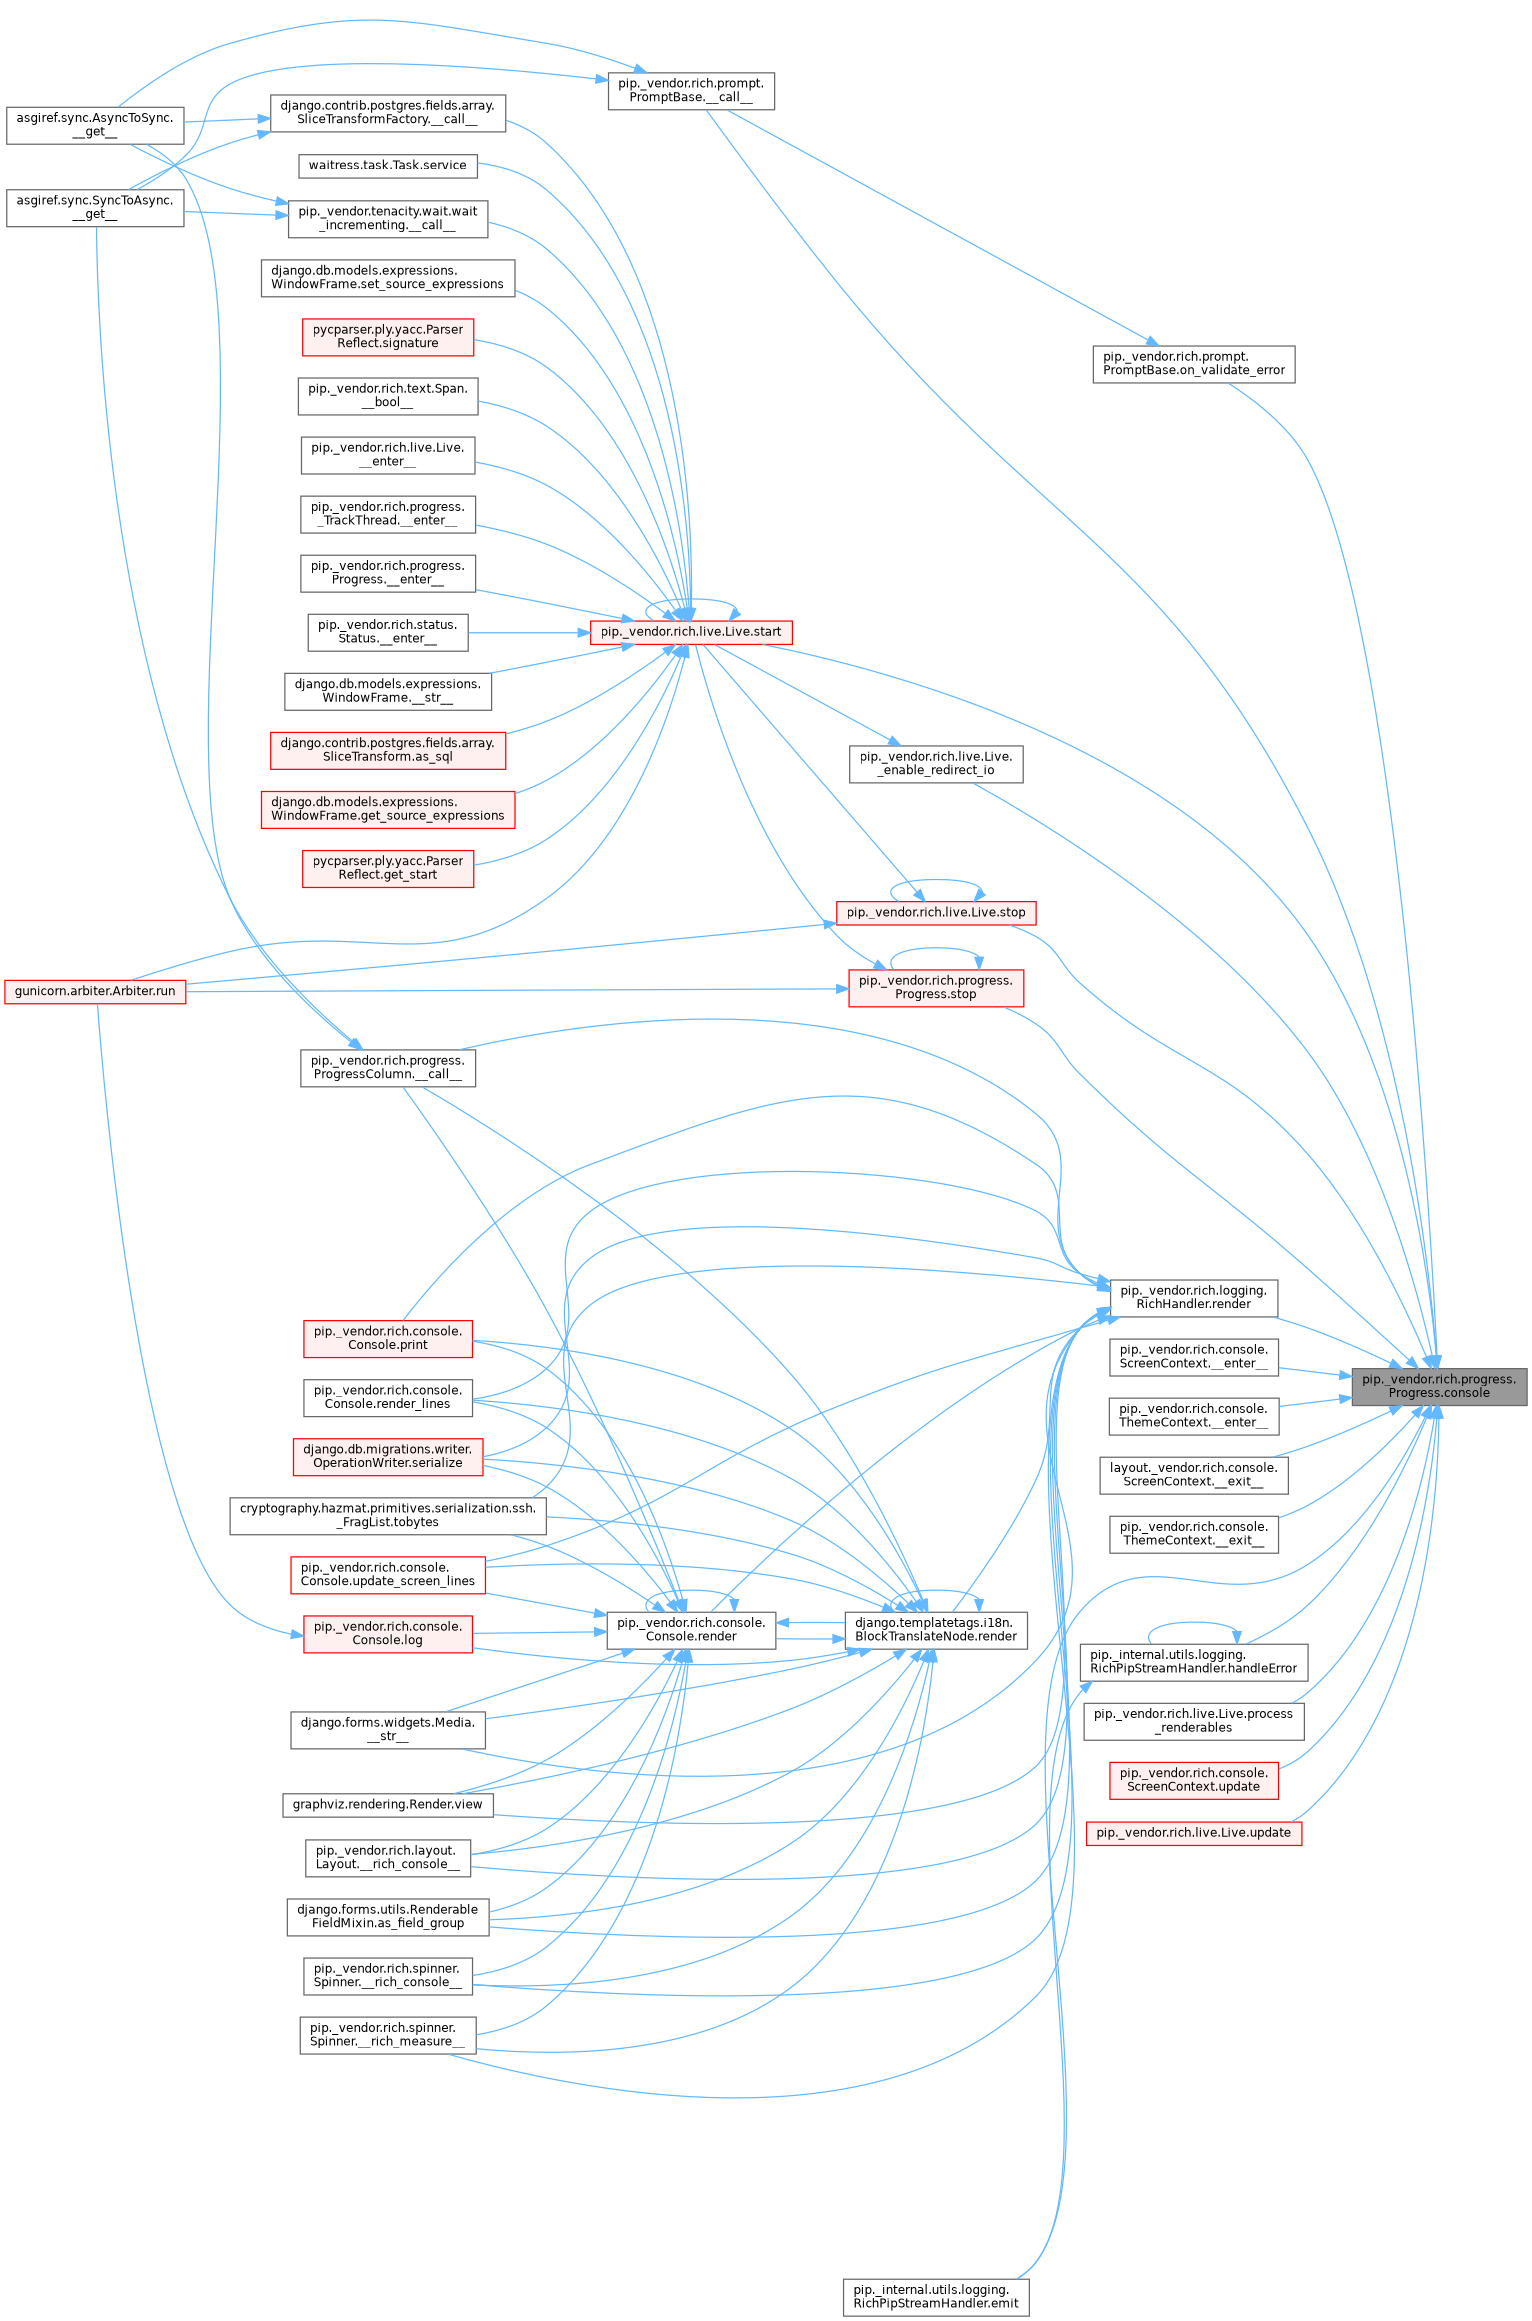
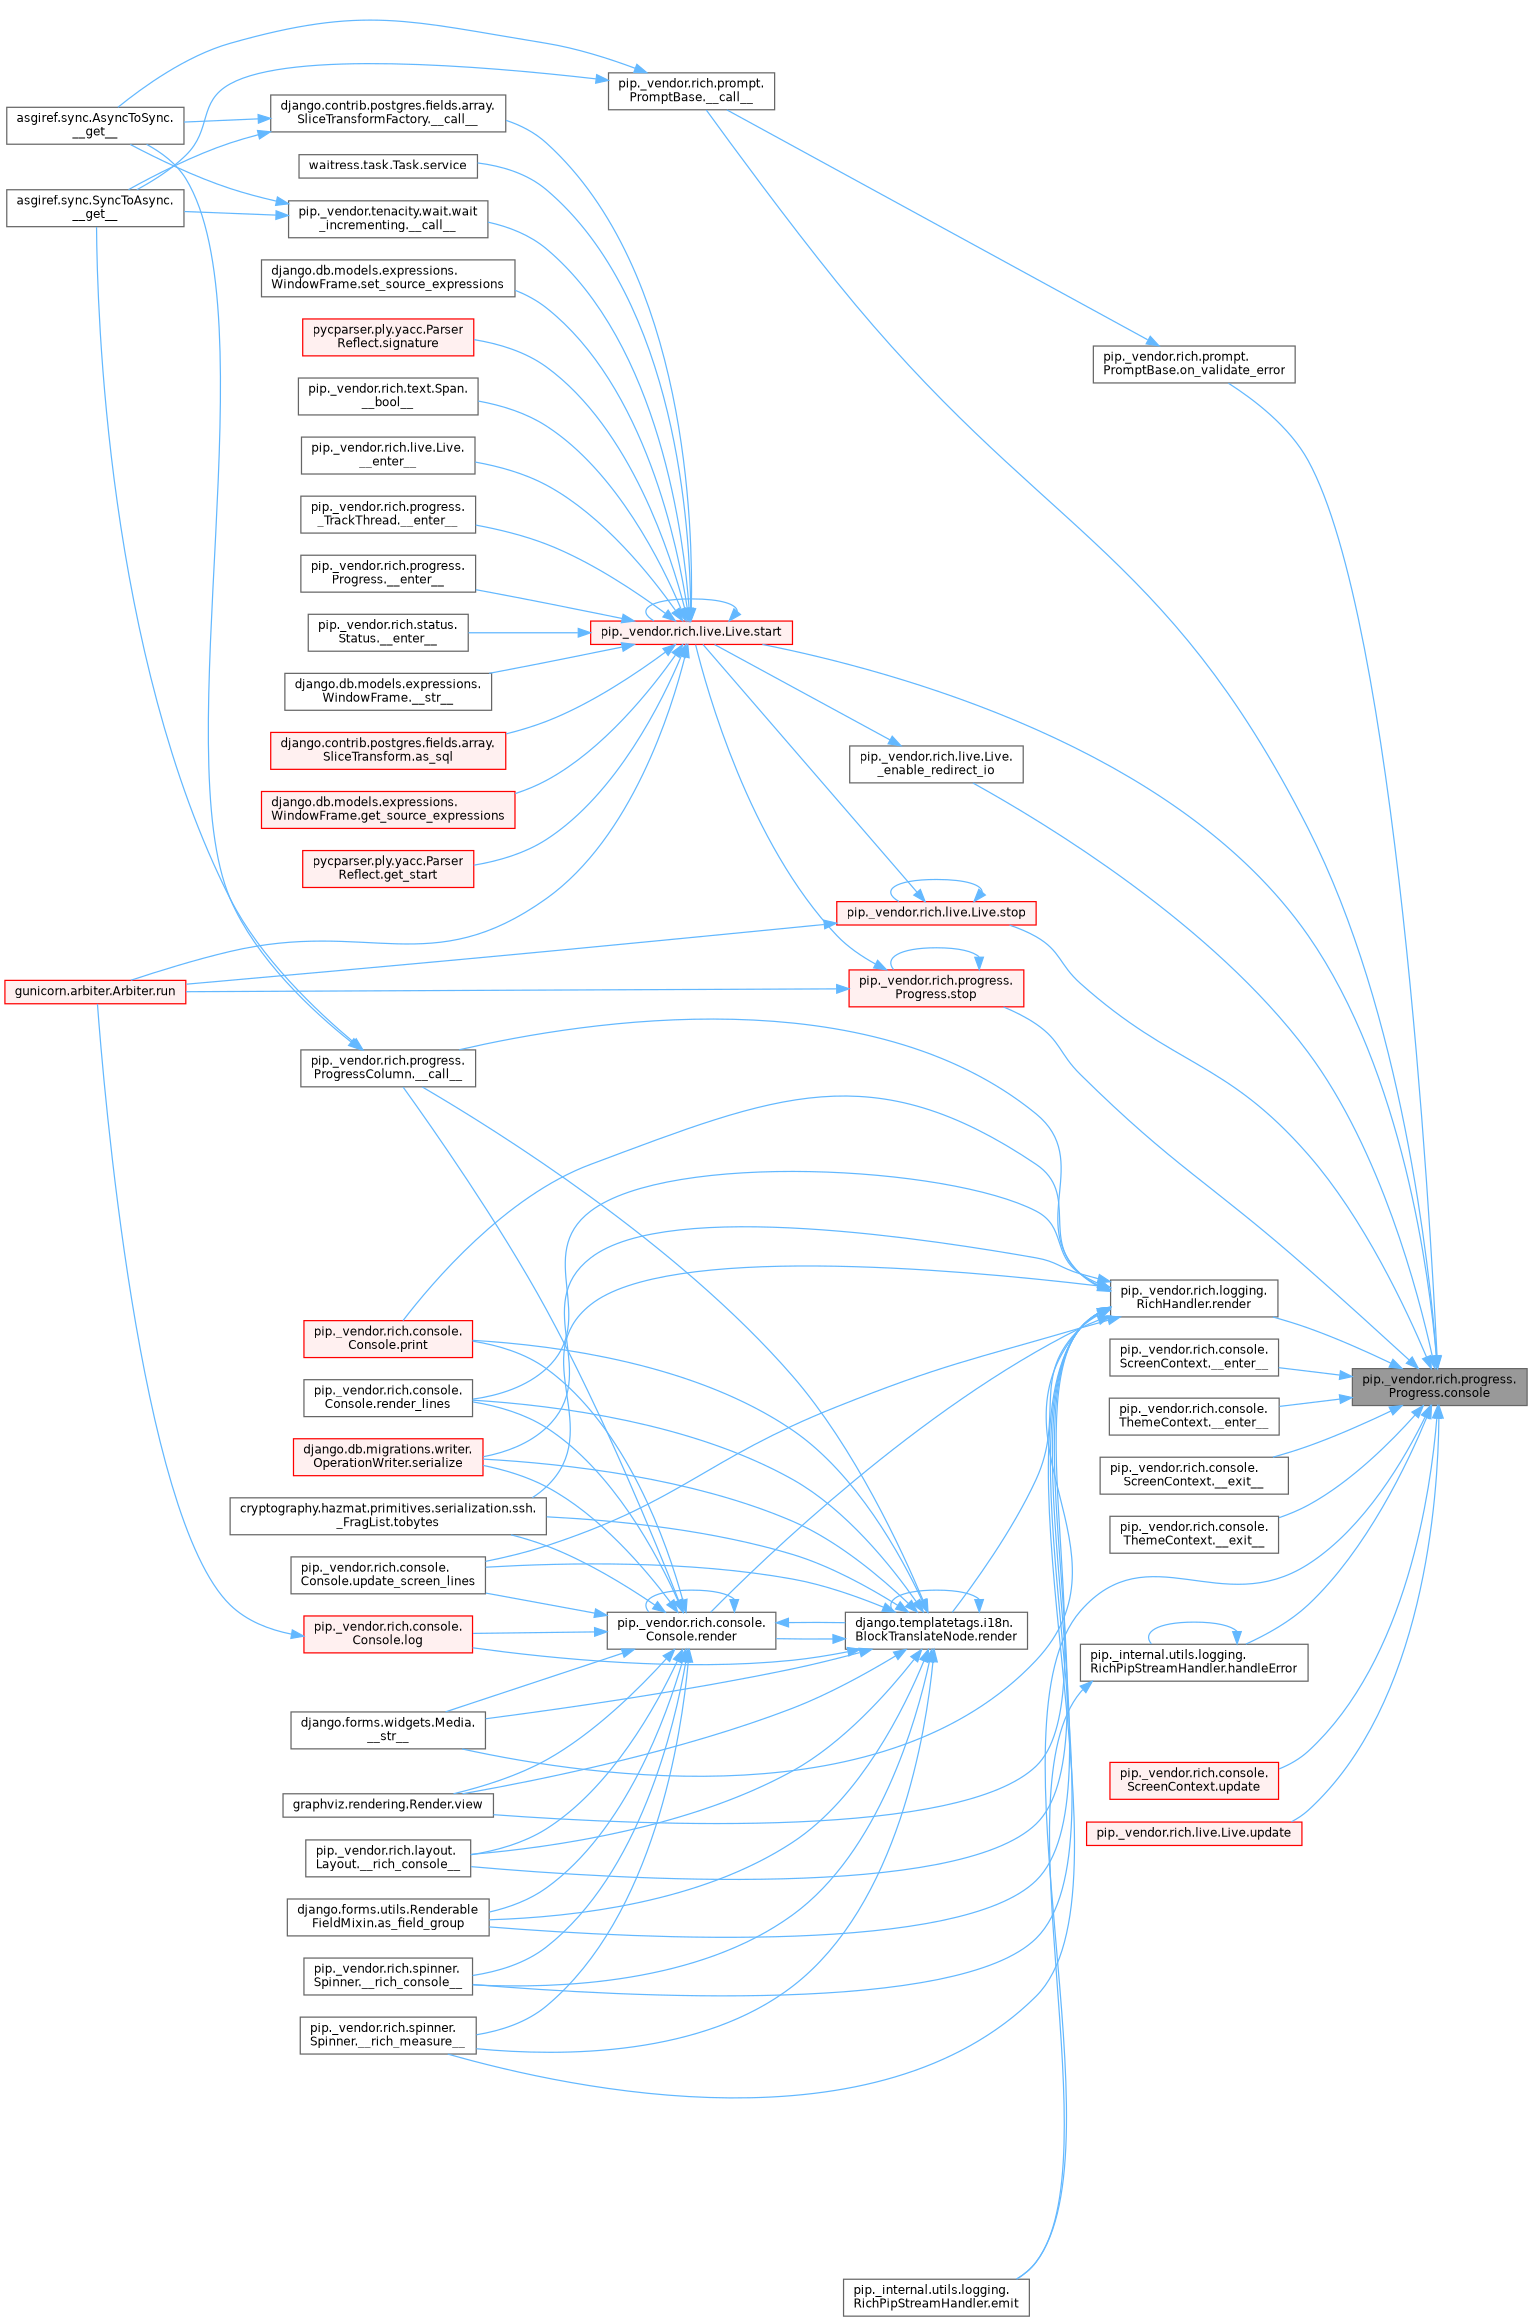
(1194, 1476) -> (1194, 1476)
(388, 1575) -> (388, 1575)
(1194, 1722) -> none
